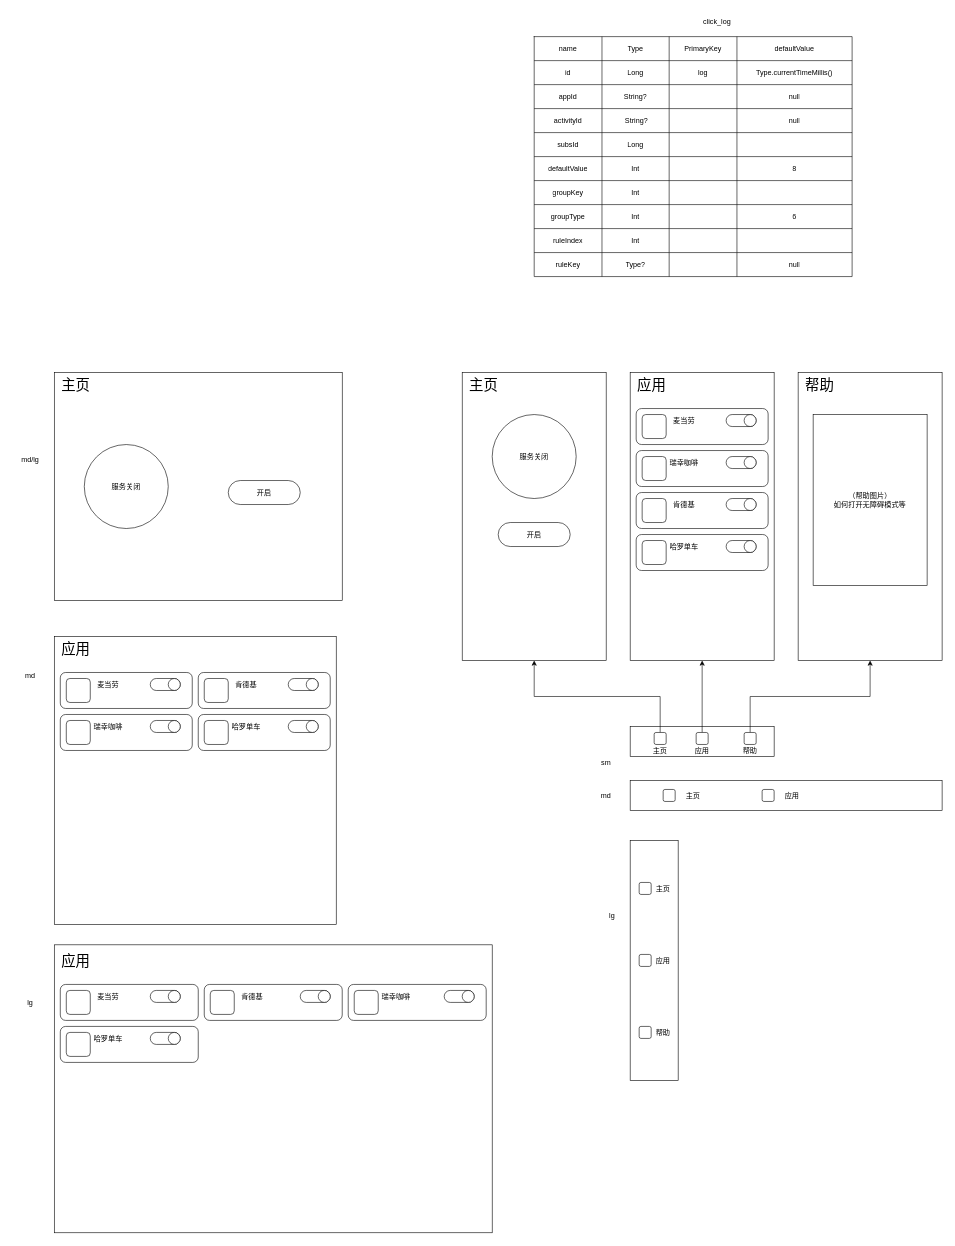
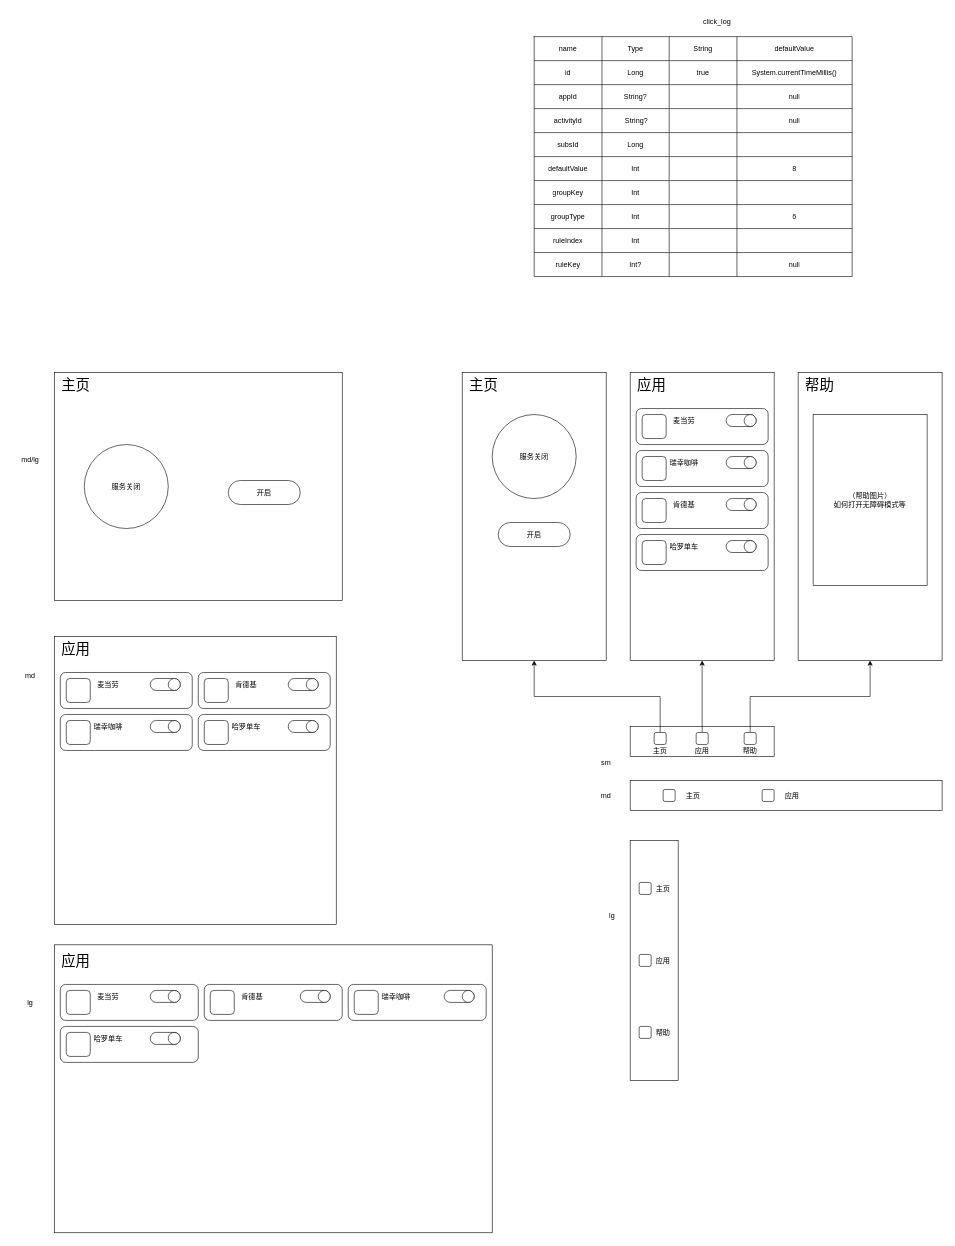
(703, 48) -> (703, 48)
(703, 72) -> (703, 72)
(795, 72) -> (795, 72)
(636, 264) -> (636, 264)
